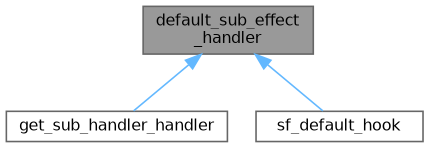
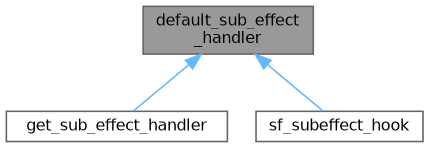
(117, 126) -> (117, 126)
(340, 126) -> (340, 126)
